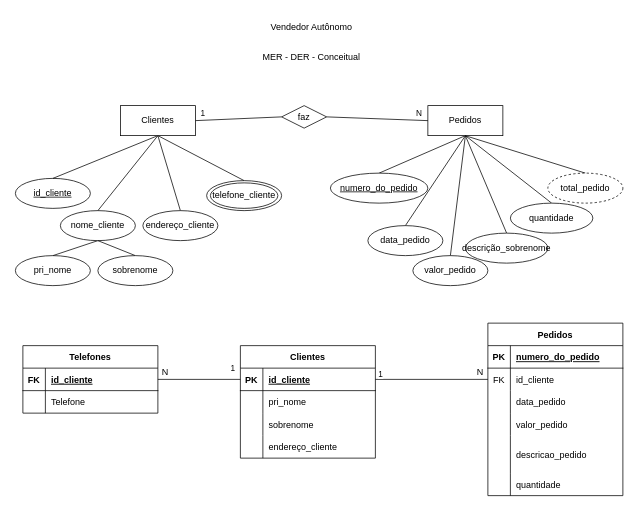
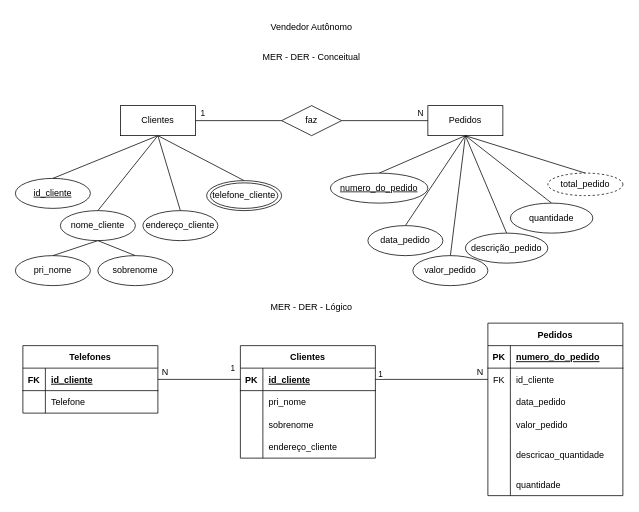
(304, 117) -> (312, 120)
(585, 188) -> (585, 184)
(507, 248) -> (507, 248)
none -> (312, 307)
(554, 455) -> (564, 455)
